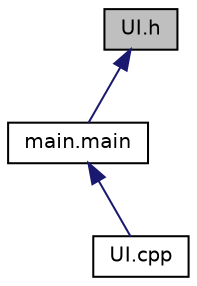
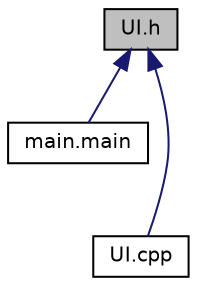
(115, 209) -> (168, 153)
